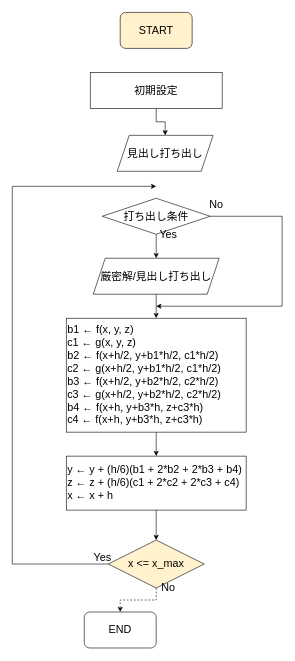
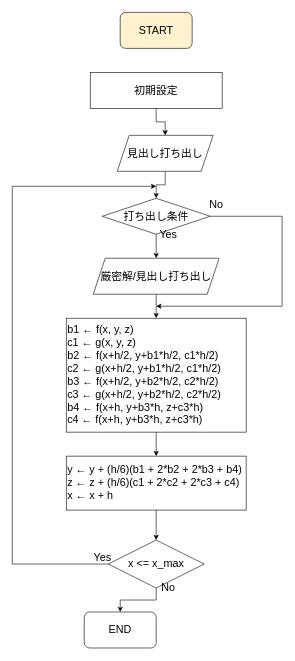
none -> (156, 192)
(156, 564) -> (156, 564)
(141, 600) -> (141, 600)
